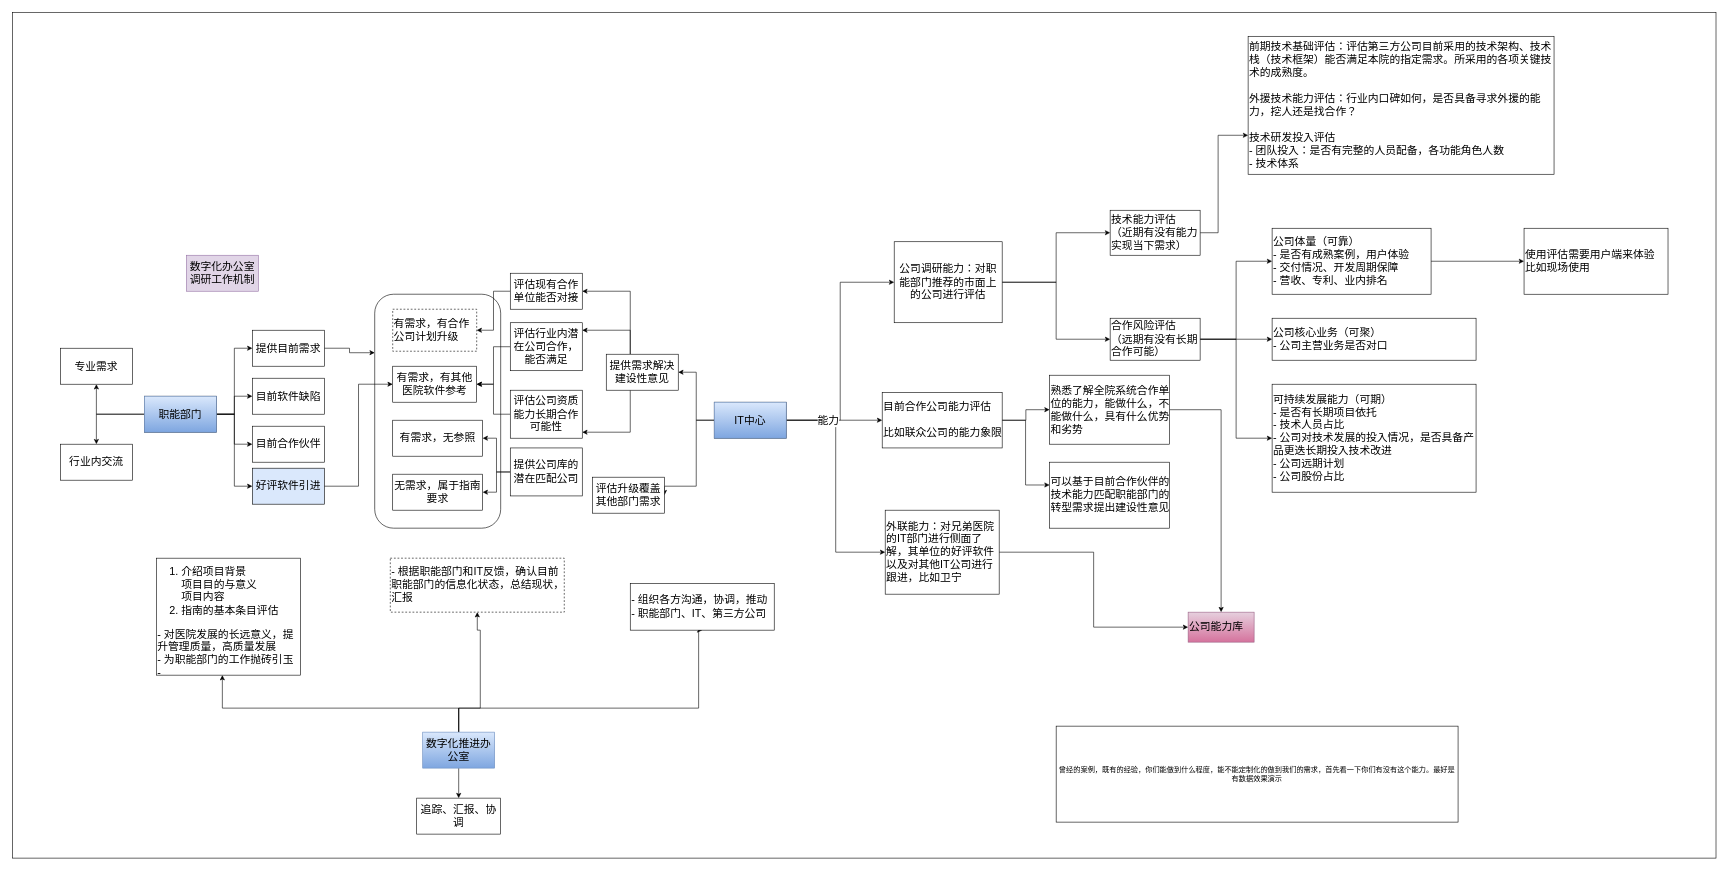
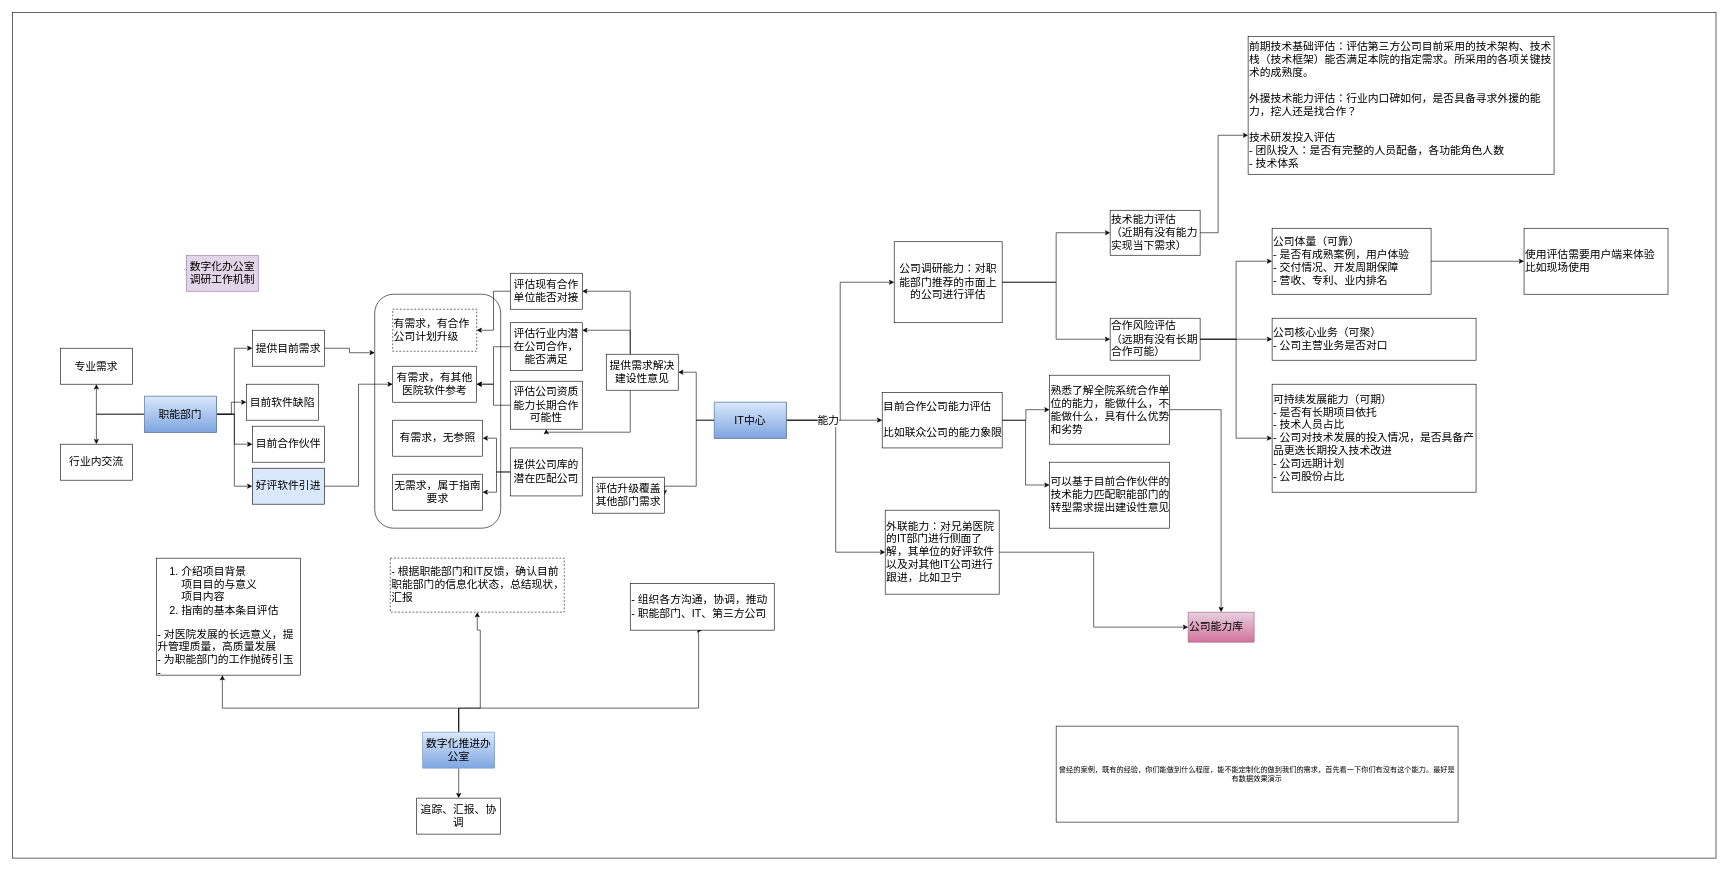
(288, 396) -> (282, 402)
(546, 414) -> (546, 405)
